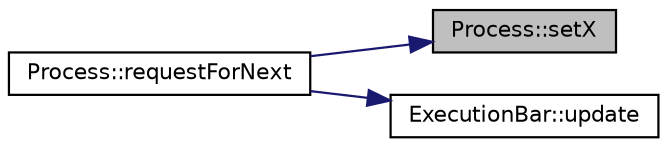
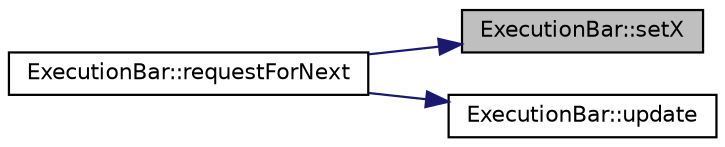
(525, 31) -> (583, 31)
(160, 74) -> (189, 74)
